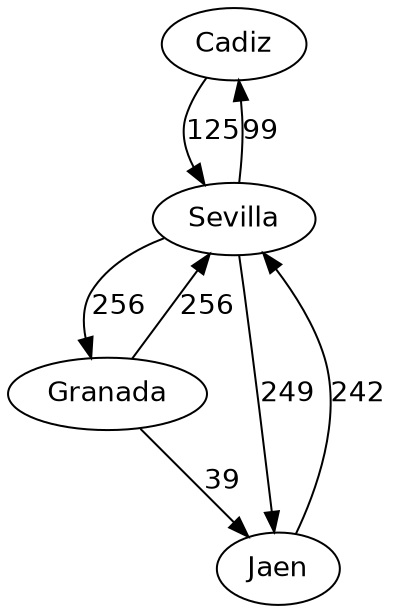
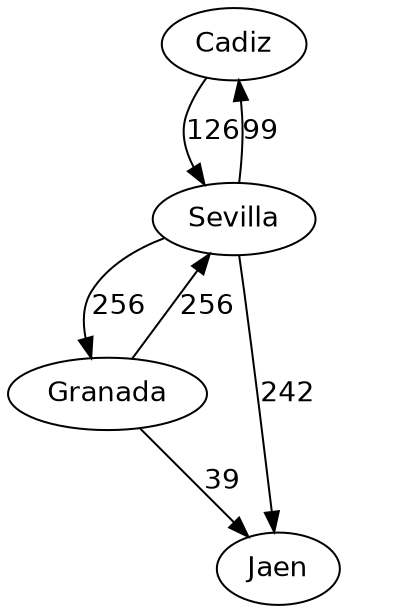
(214, 132) -> (214, 132)
(288, 394) -> (288, 394)
(330, 397) -> none
